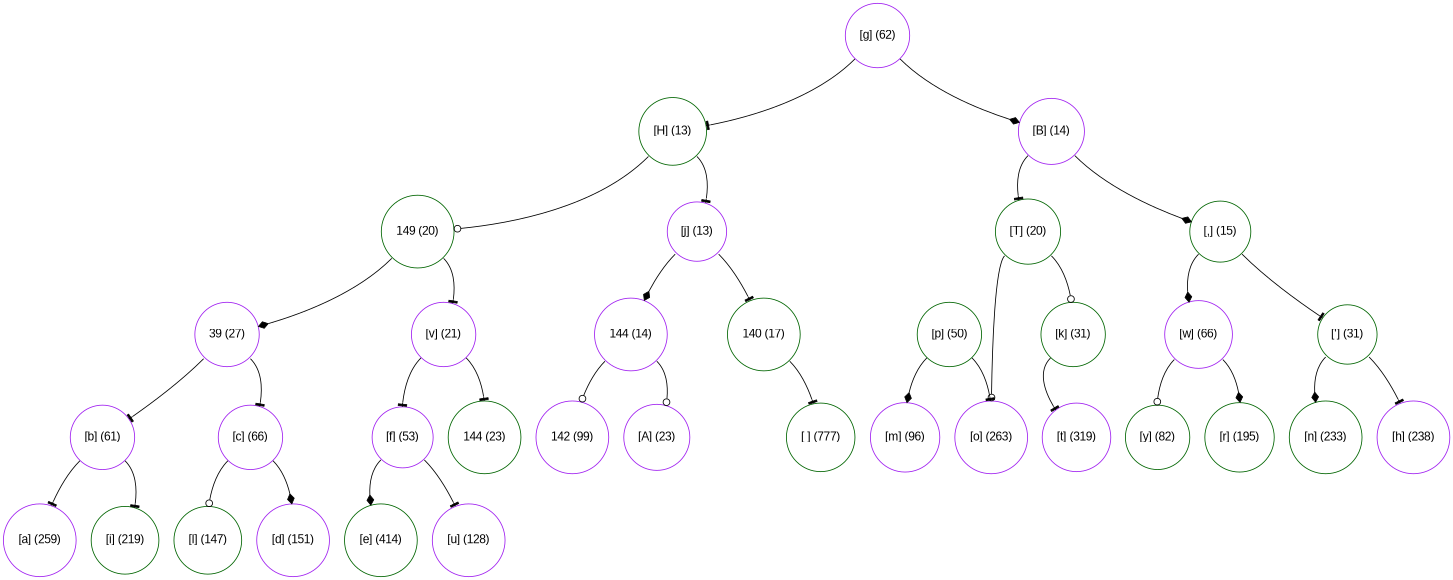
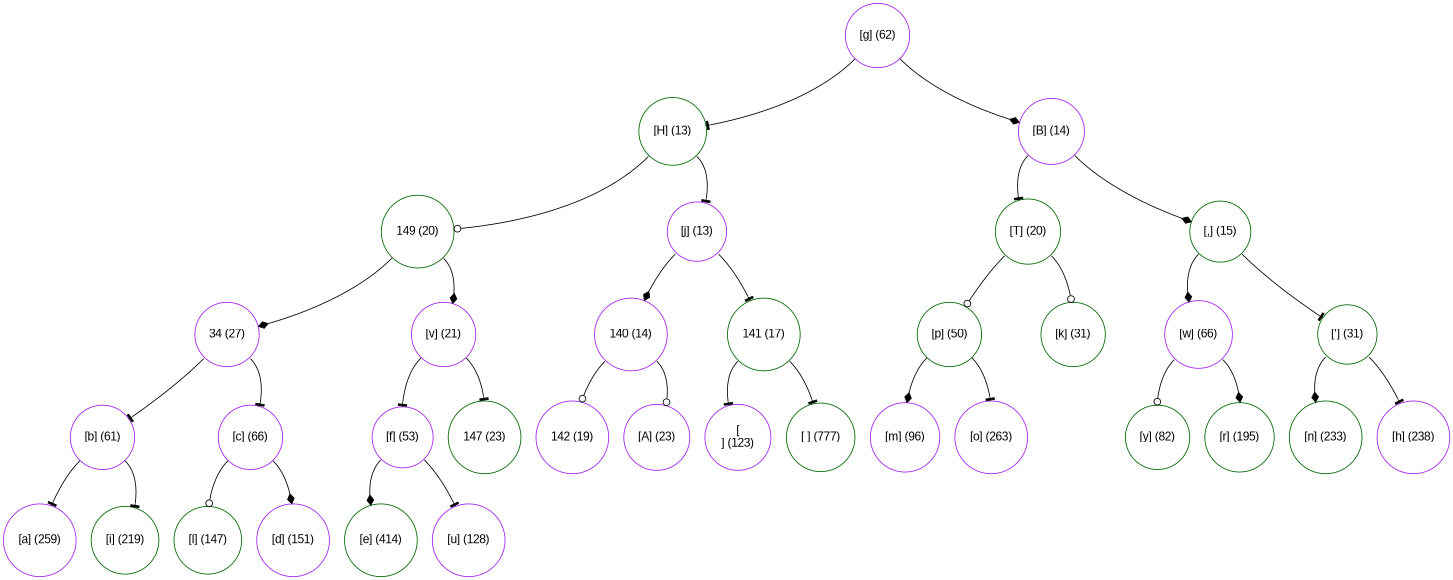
(453, 277) -> (453, 277)
(994, 324) -> (986, 277)
(227, 334) -> (227, 334)
(631, 334) -> (631, 334)
(764, 334) -> (764, 334)
(485, 437) -> (485, 437)
(572, 437) -> (572, 437)
none -> (738, 437)
(1076, 437) -> none
